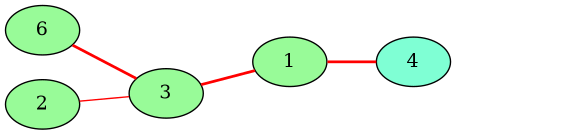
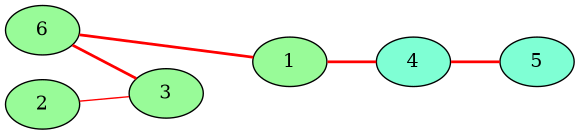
none -> (537, 62)
(228, 78) -> (166, 46)
